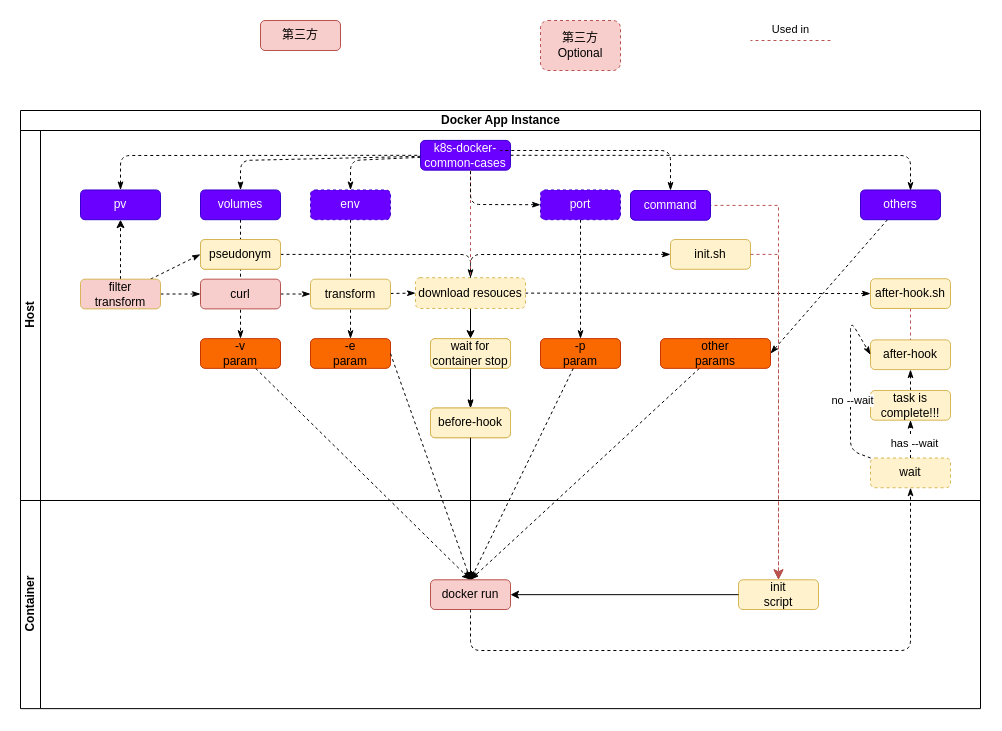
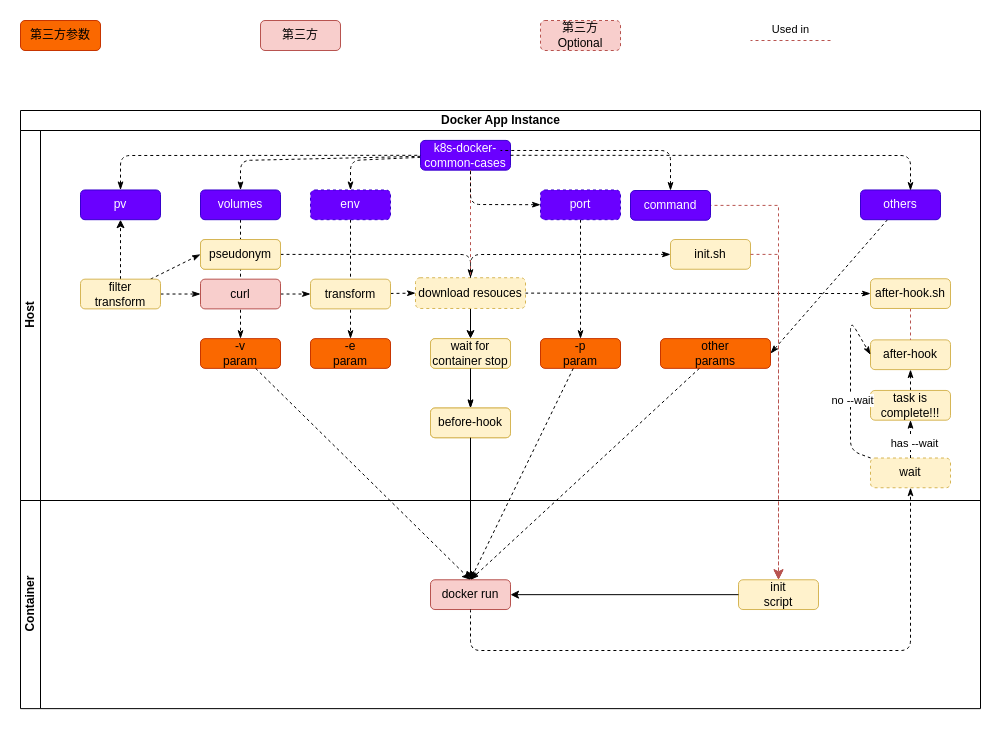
none -> (61, 36)
(581, 46) -> (581, 36)
(121, 294) -> (121, 294)
(429, 462) -> none
